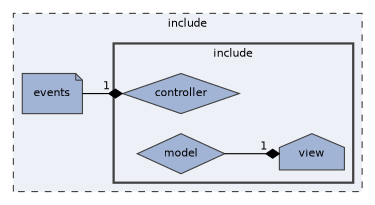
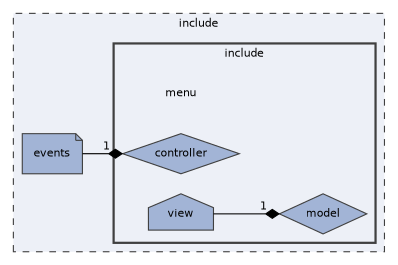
none -> (181, 94)
(245, 154) -> (239, 214)
